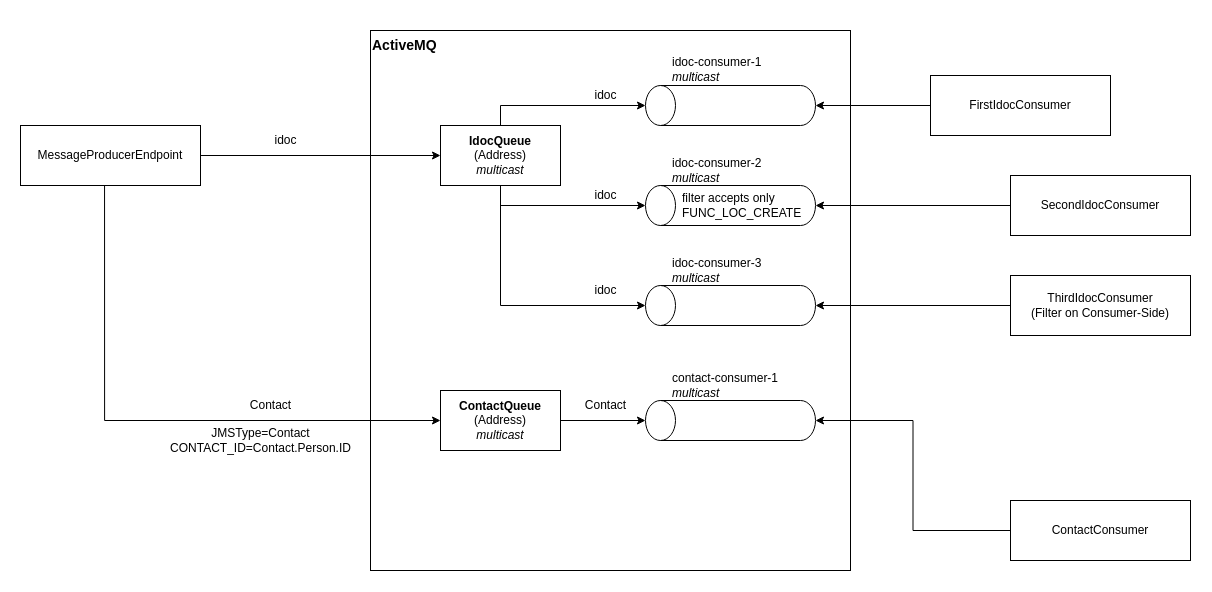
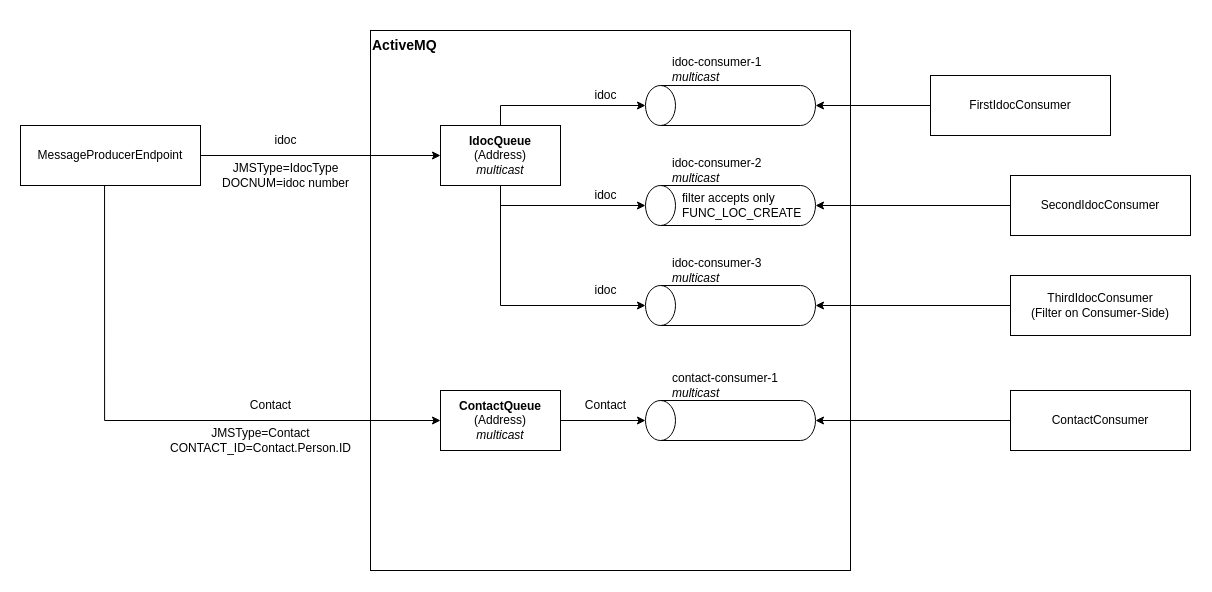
none -> (286, 176)
(1101, 531) -> (1101, 421)
